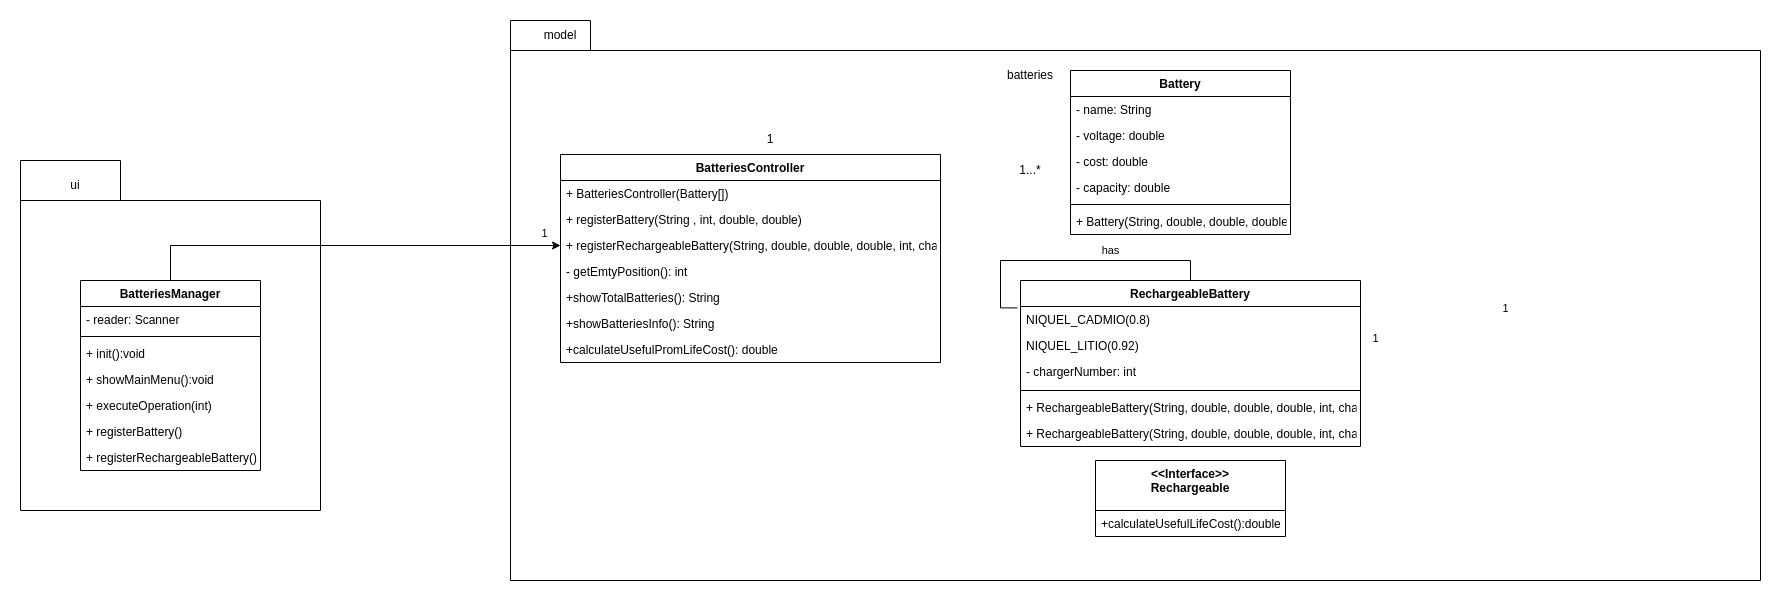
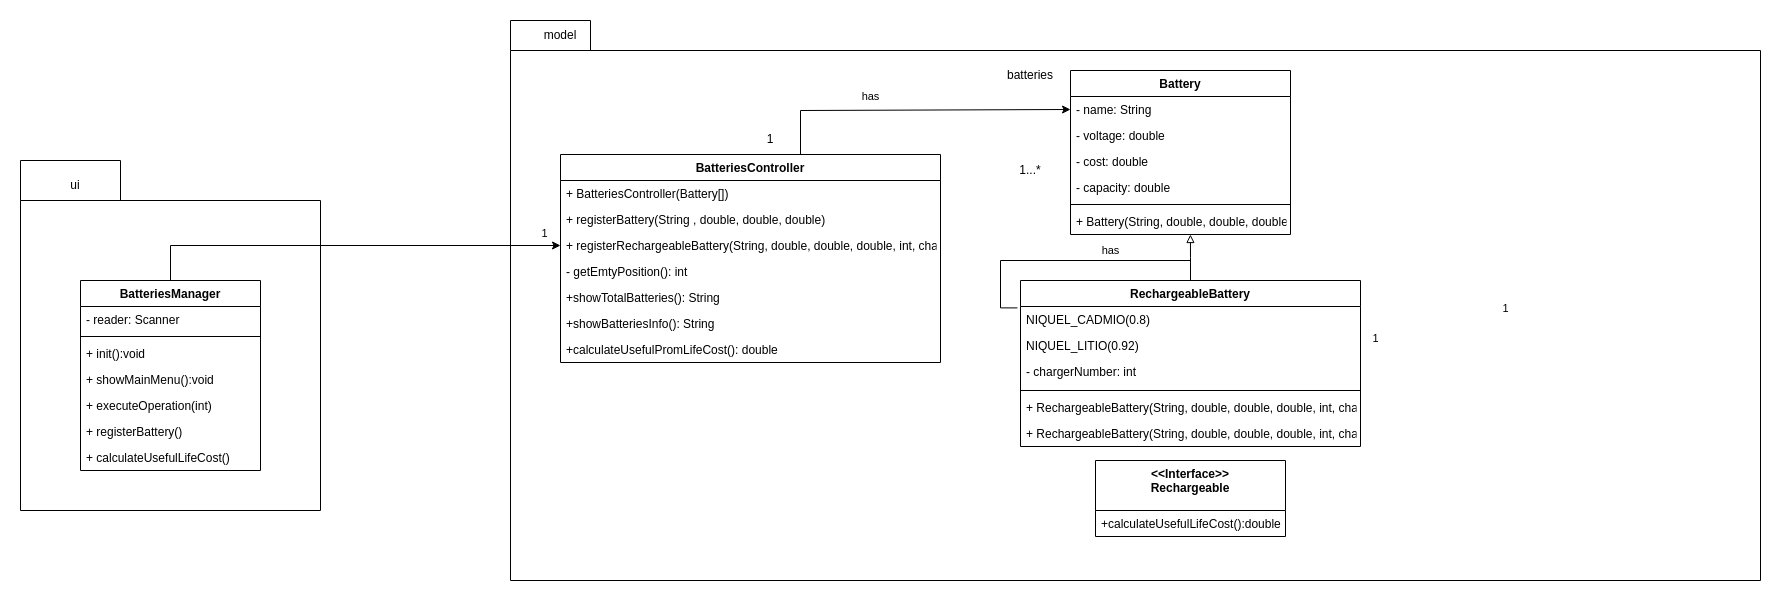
none -> (910, 110)
(704, 220) -> (714, 220)
none -> (1190, 251)
(185, 458) -> (169, 458)
